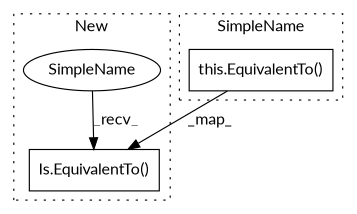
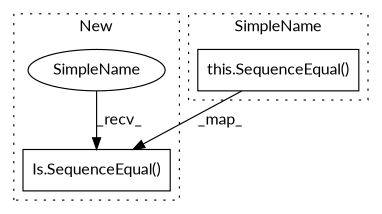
(261, 70) -> (278, 70)
(94, 170) -> (97, 170)
